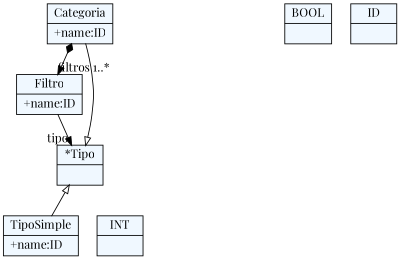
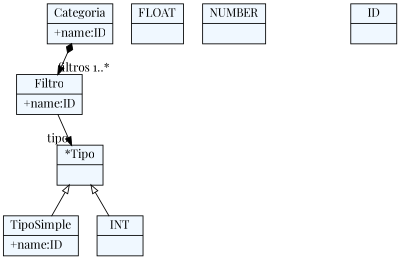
none -> (158, 24)
none -> (234, 24)
(308, 24) -> none
(93, 90) -> (102, 204)
